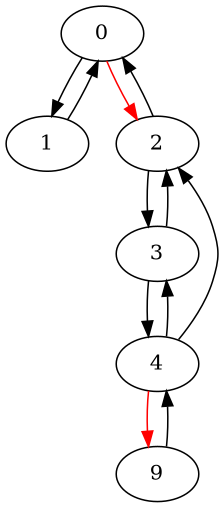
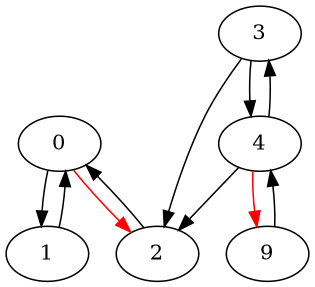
(147, 191) -> none
